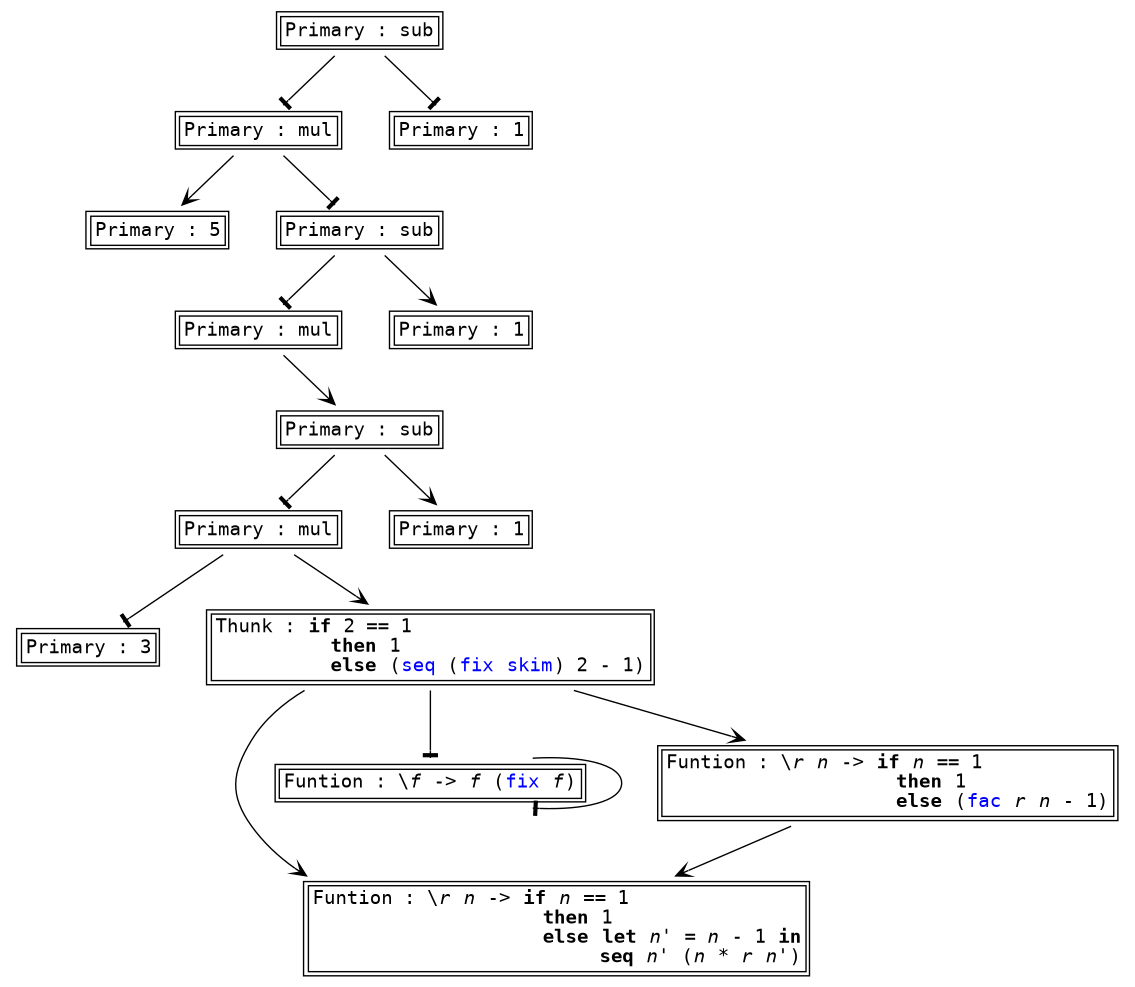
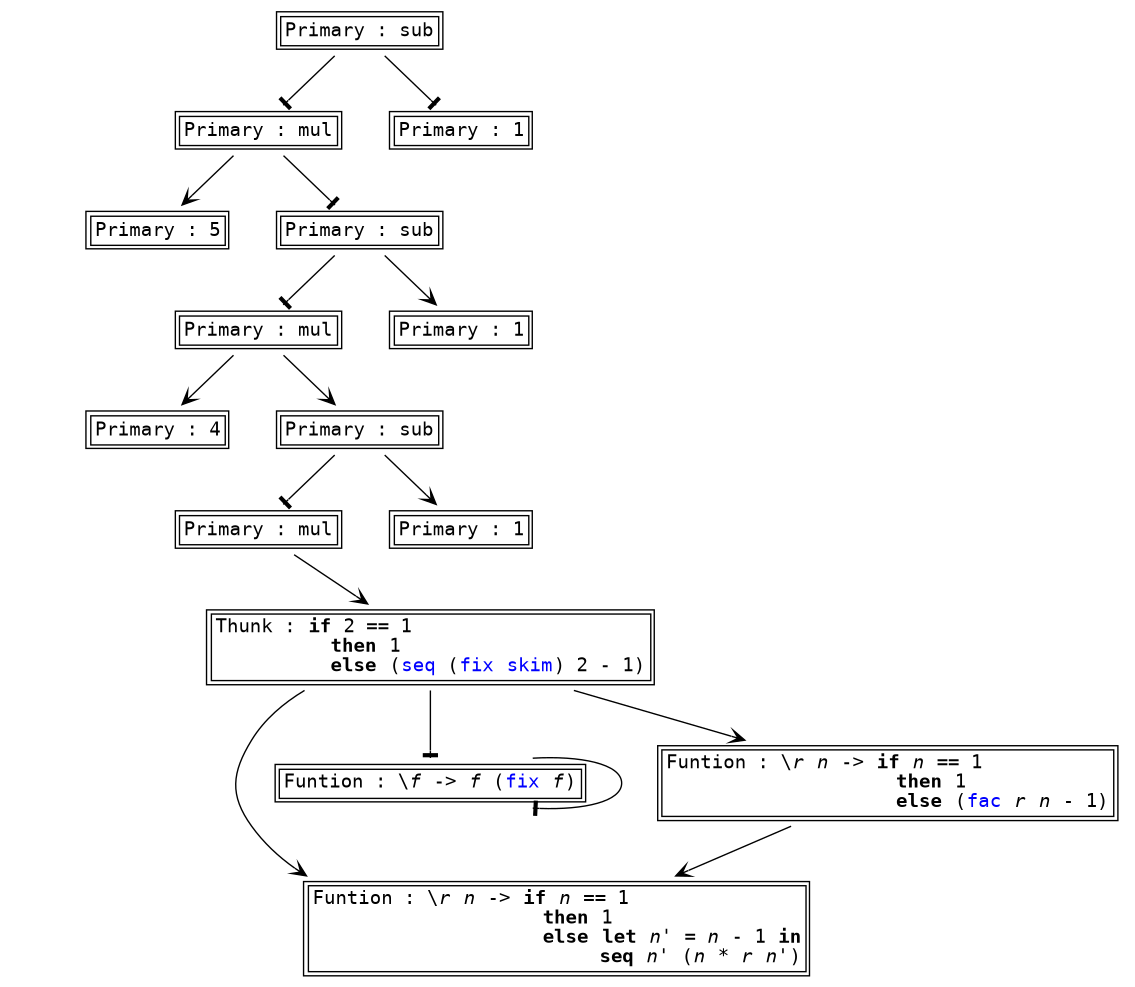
none -> (157, 430)
(88, 647) -> none
